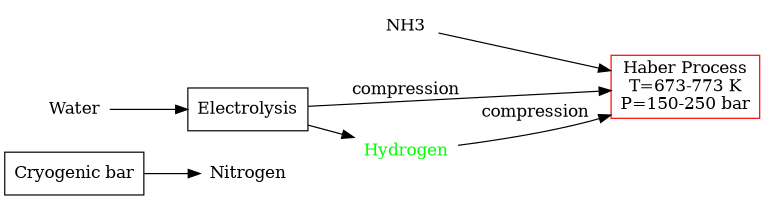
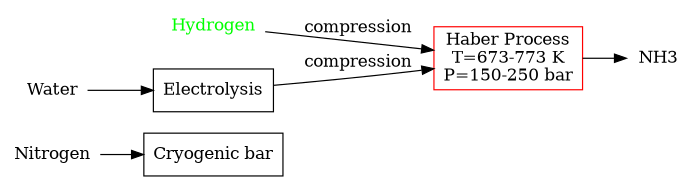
(519, 51) -> (598, 58)
(325, 130) -> none
(166, 174) -> (116, 155)
